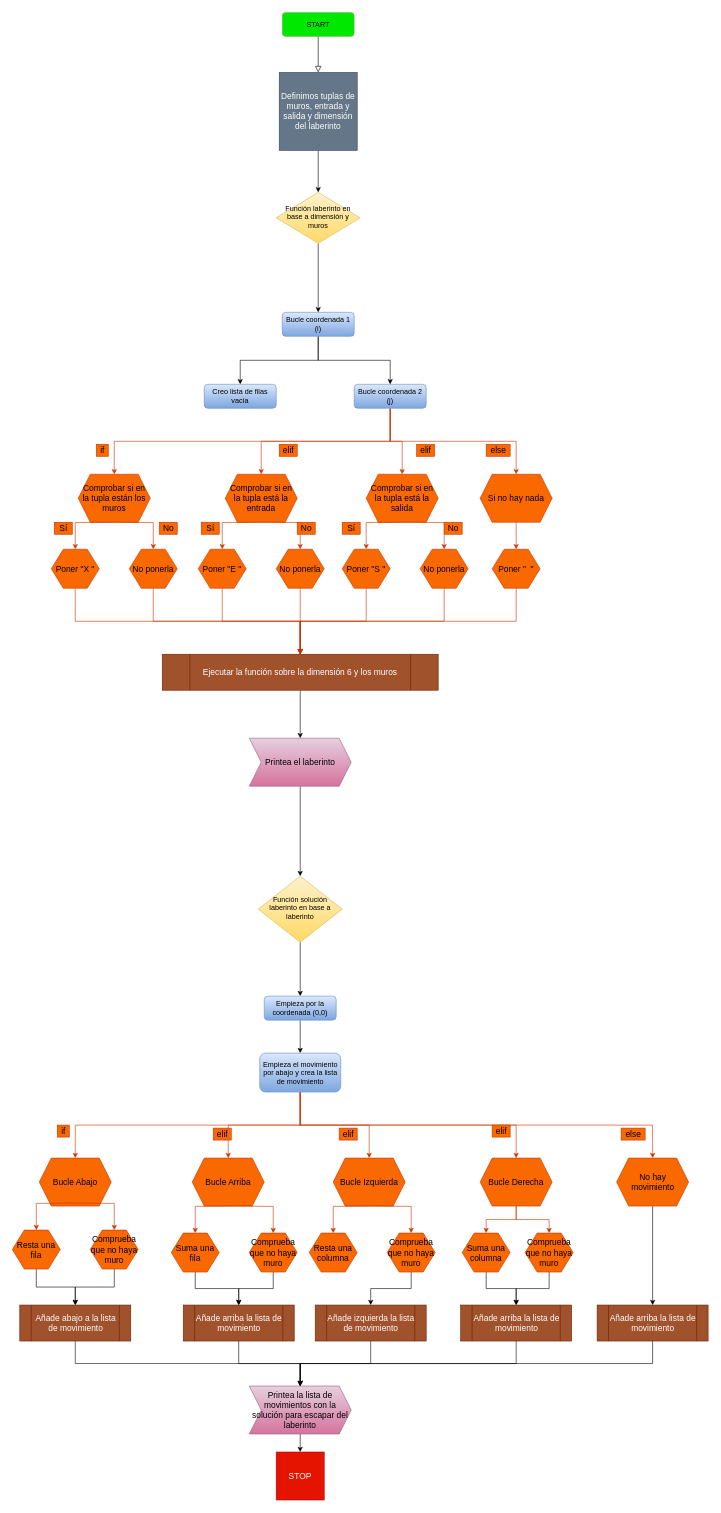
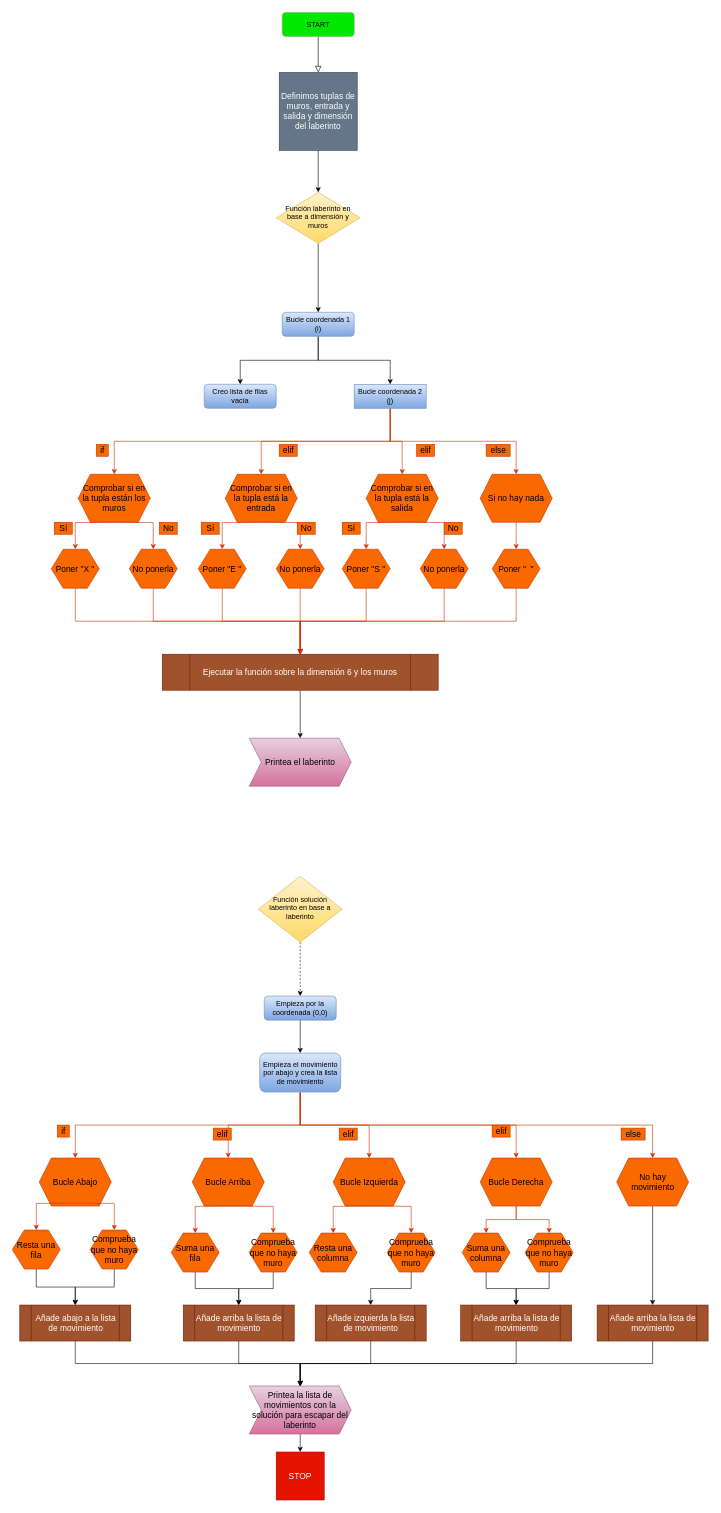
(390, 396) -> (390, 396)
(300, 870) -> none
(300, 967) -> (300, 967)
